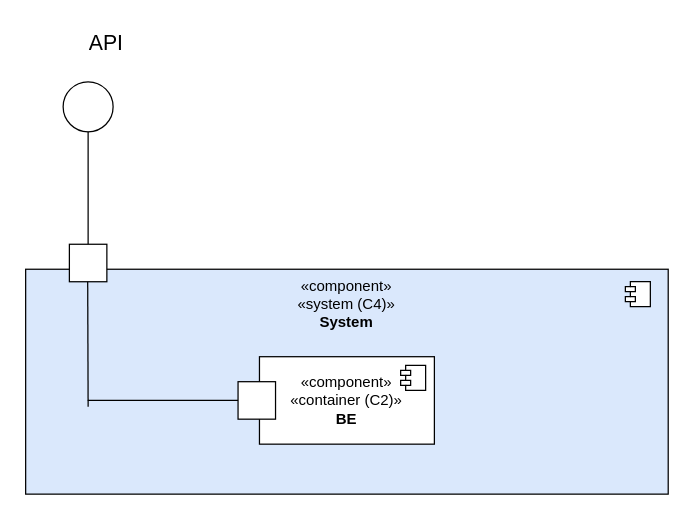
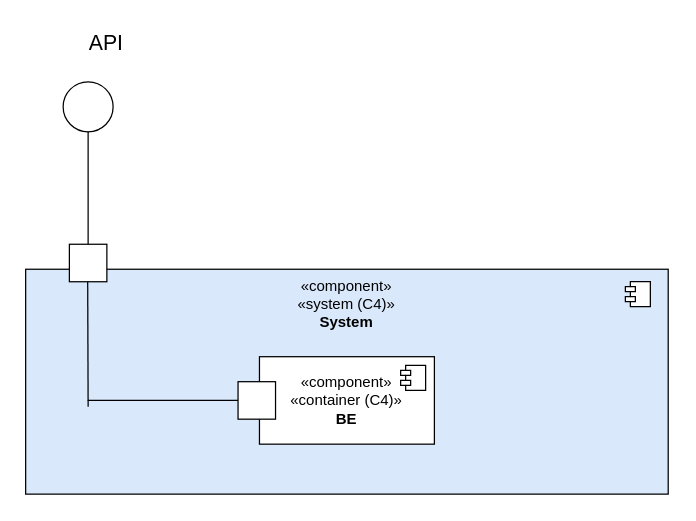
(347, 401) -> (347, 401)
